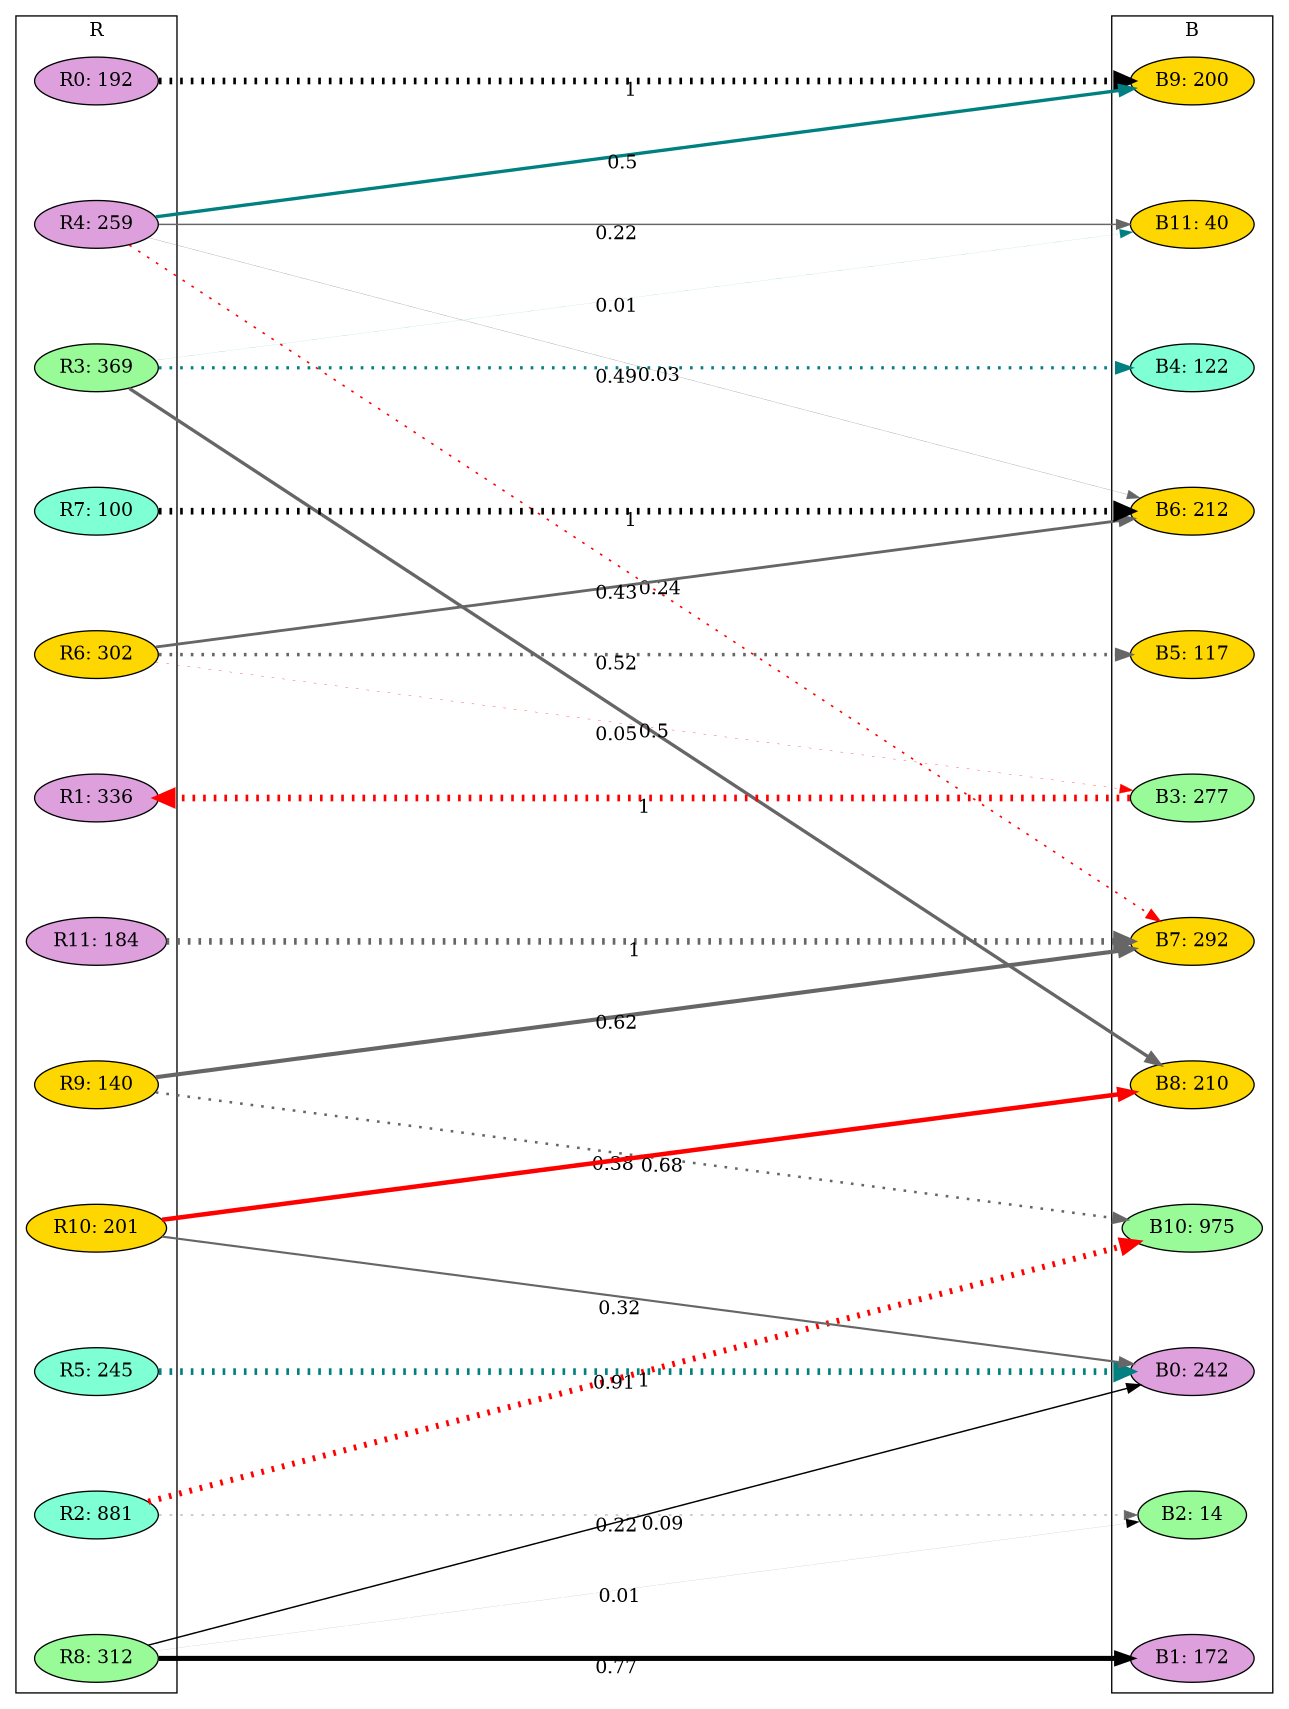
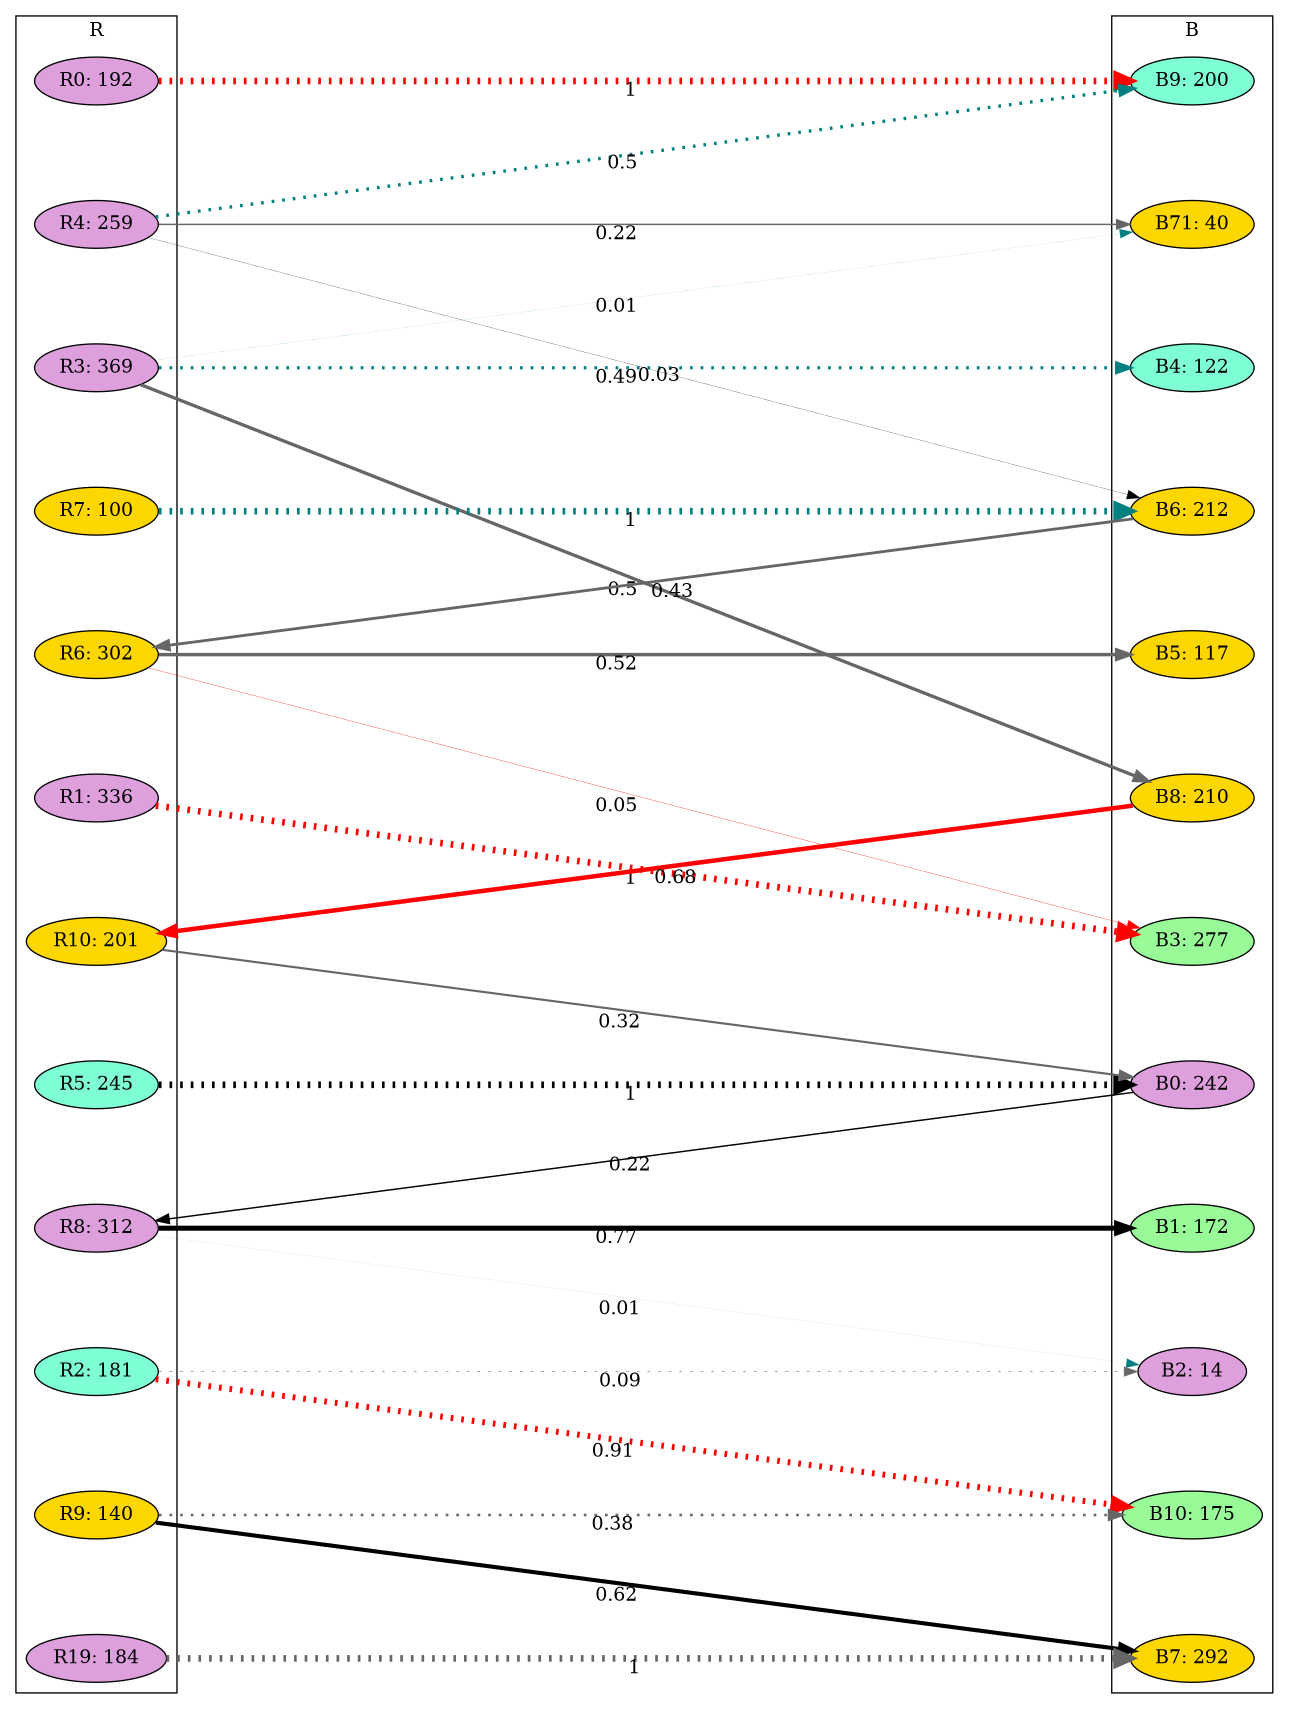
(638, 81) -> (638, 81)
(1192, 81) -> (1192, 81)
(638, 154) -> (638, 154)
(1192, 224) -> (1192, 224)
(613, 360) -> (613, 360)
(96, 368) -> (96, 368)
(96, 511) -> (96, 511)
(638, 511) -> (638, 511)
(613, 563) -> none
(614, 587) -> (675, 579)
(638, 655) -> (638, 655)
(614, 722) -> (638, 796)
(651, 798) -> (614, 866)
(96, 941) -> (96, 1658)
(638, 1014) -> (638, 1586)
(593, 1163) -> (678, 865)
(1192, 1228) -> (1192, 1515)
(590, 1372) -> (638, 1085)
(96, 1515) -> (96, 1372)
(1192, 1515) -> (1192, 1372)
(613, 1523) -> (651, 1156)
(641, 1587) -> (641, 1299)
(96, 1658) -> (96, 1228)
(1192, 1658) -> (1192, 1228)
